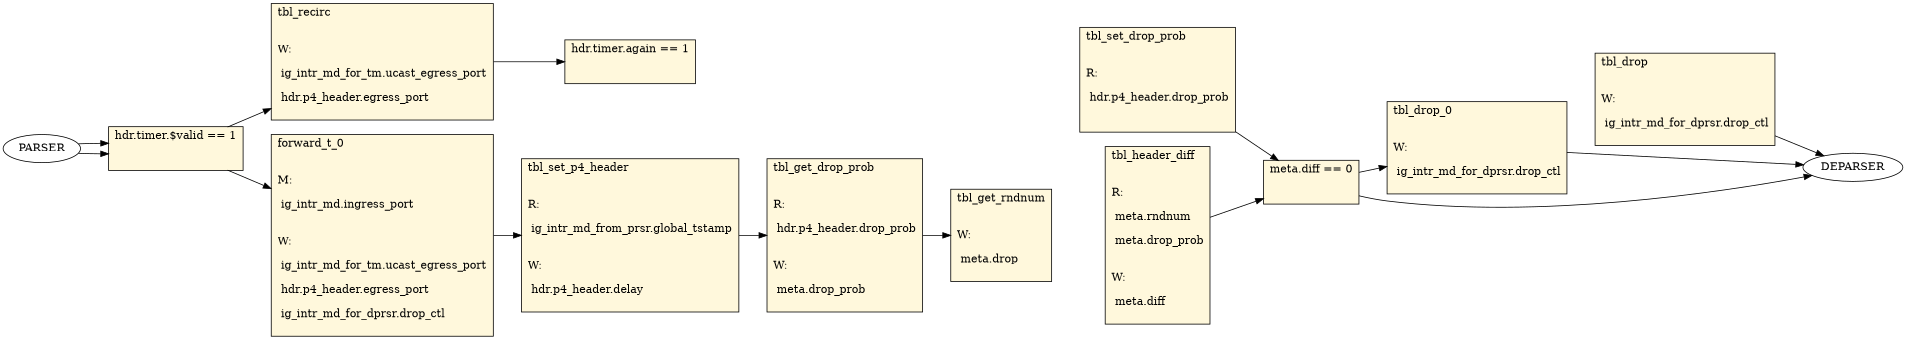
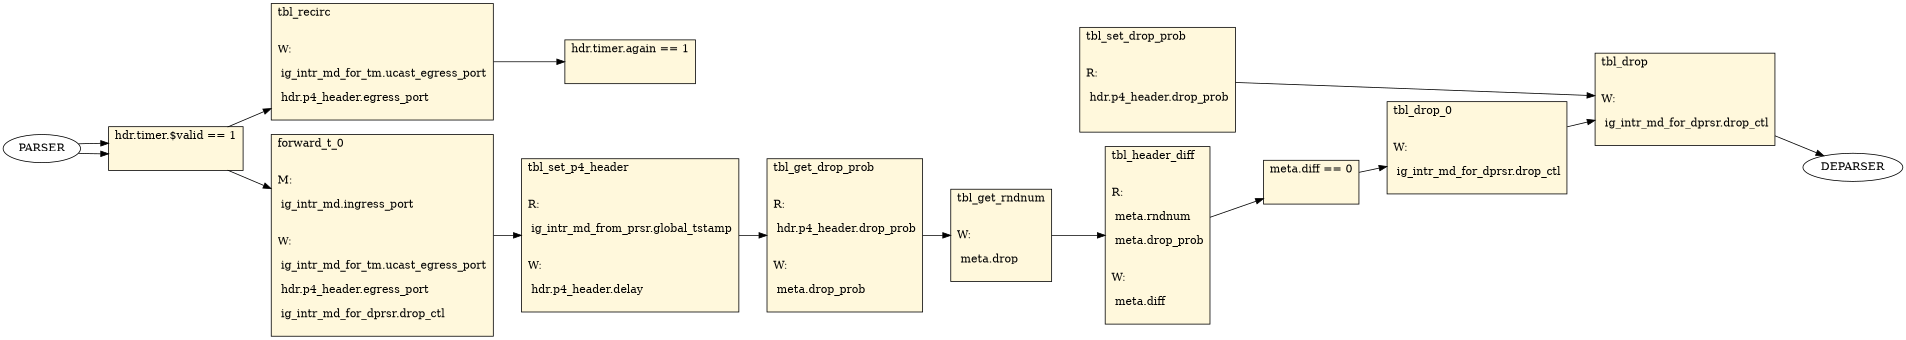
(1254, 144) -> (1411, 89)
(1681, 158) -> (1577, 124)
(1582, 204) -> none
none -> (1075, 235)
